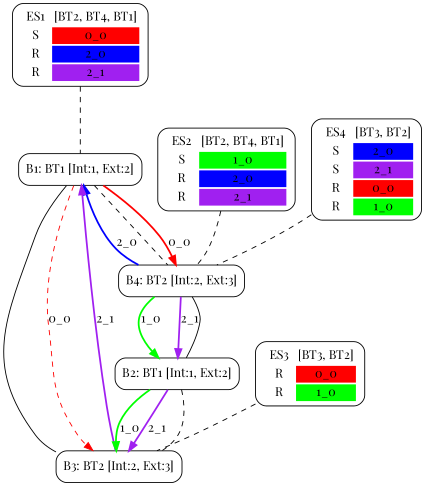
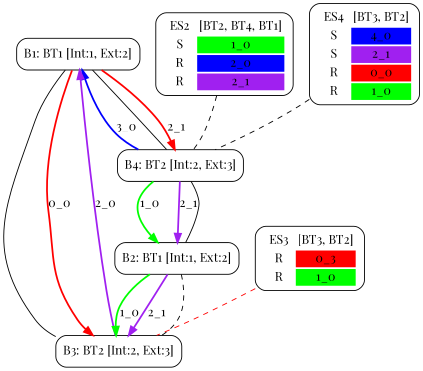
(80, 45) -> none
(383, 151) -> (381, 36)
(131, 225) -> (130, 110)
(127, 243) -> (126, 127)
(179, 243) -> (176, 127)
(48, 318) -> (48, 203)
(105, 319) -> (106, 204)
(326, 374) -> (326, 258)
(207, 428) -> (207, 313)
